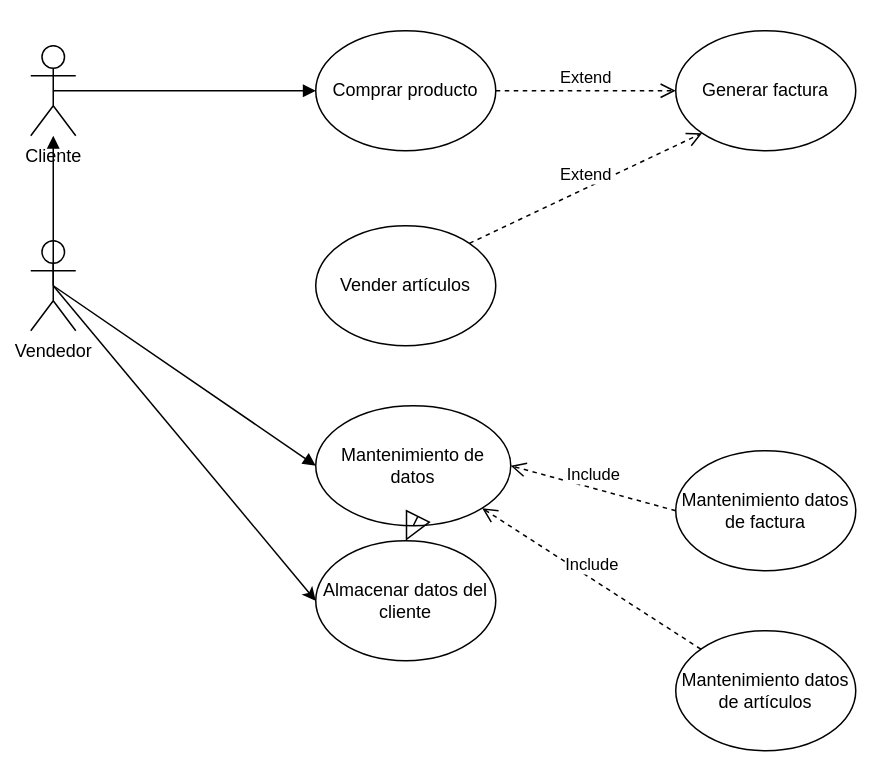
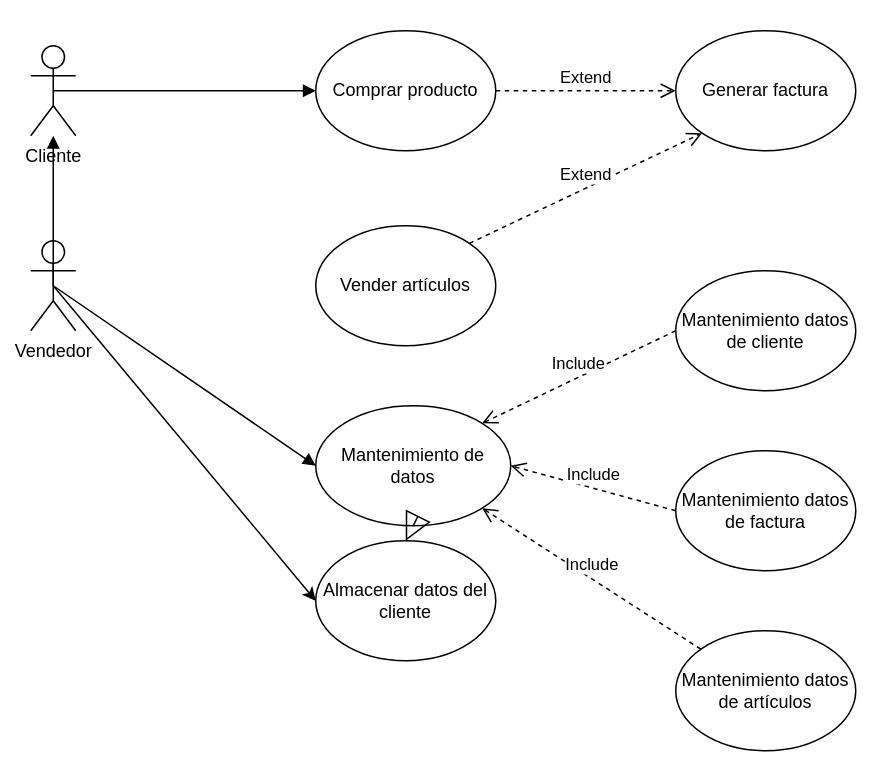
none -> (766, 331)
none -> (581, 376)
